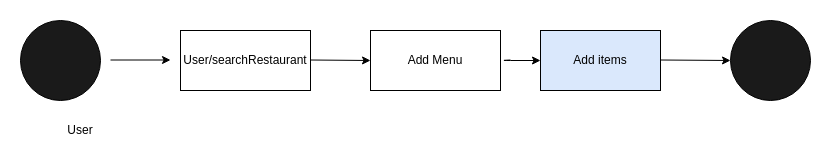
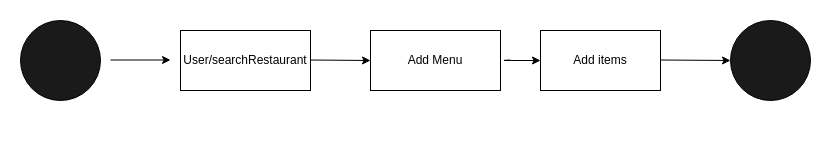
(601, 61) -> (601, 61)
(81, 131) -> none
